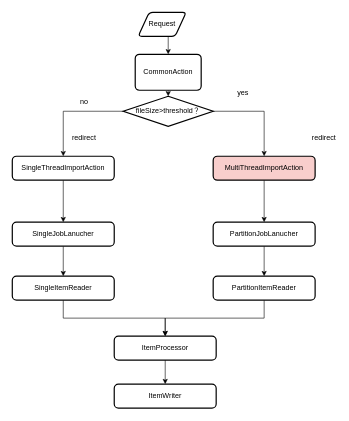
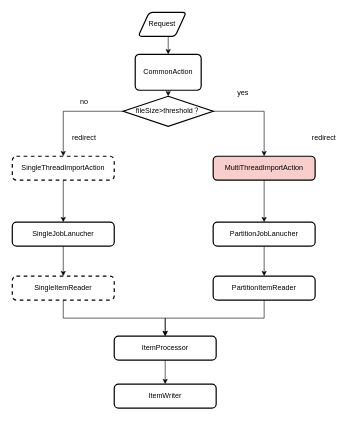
(63, 168) -> (63, 168)
(63, 288) -> (63, 288)
